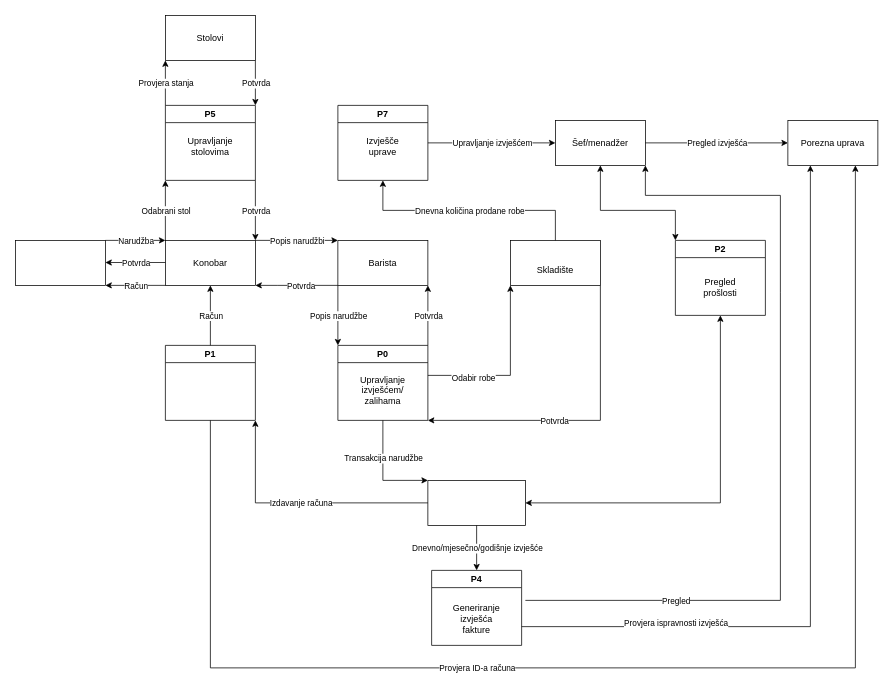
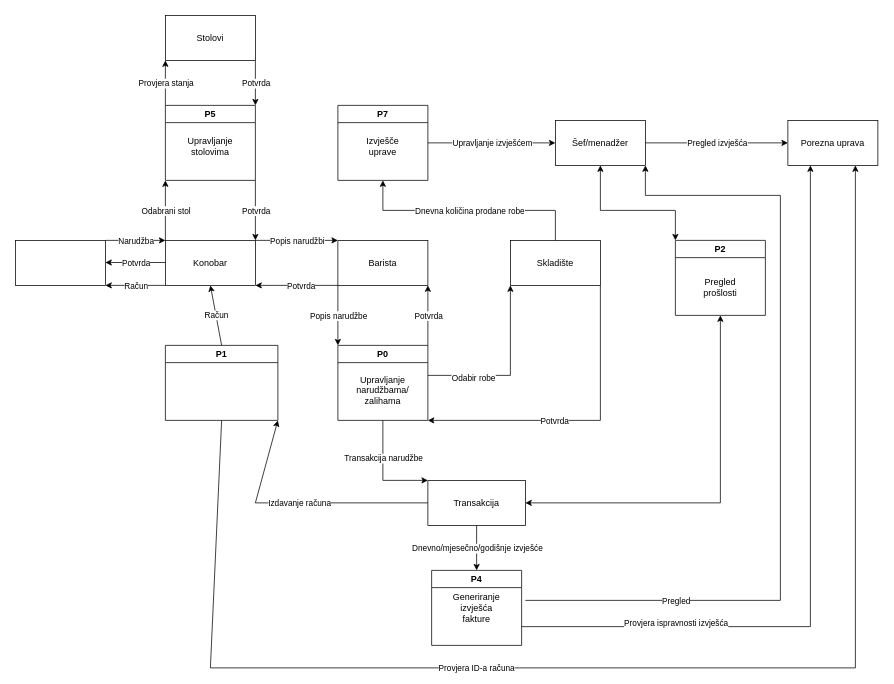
(555, 270) -> (555, 263)
(210, 383) -> (222, 383)
(383, 390) -> (383, 390)
none -> (477, 503)
(477, 619) -> (477, 608)
